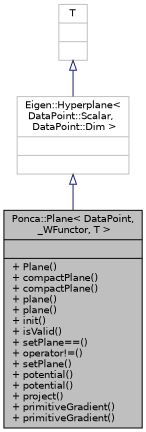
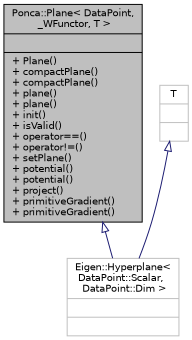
(73, 197) -> (109, 245)
(50, 343) -> (50, 137)
